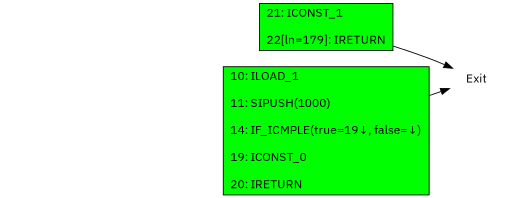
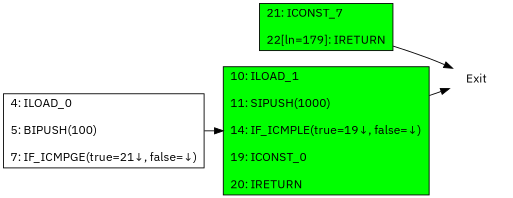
(326, 27) -> (326, 27)
none -> (104, 131)
